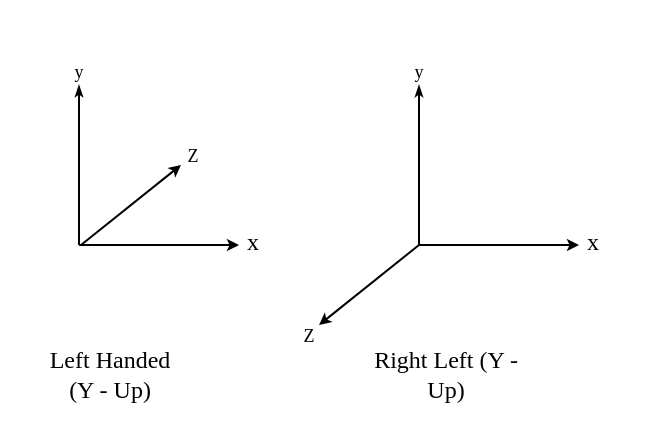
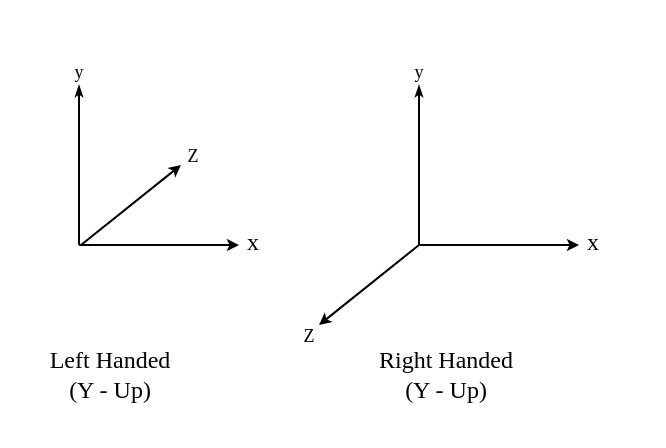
(447, 375) -> (447, 375)
